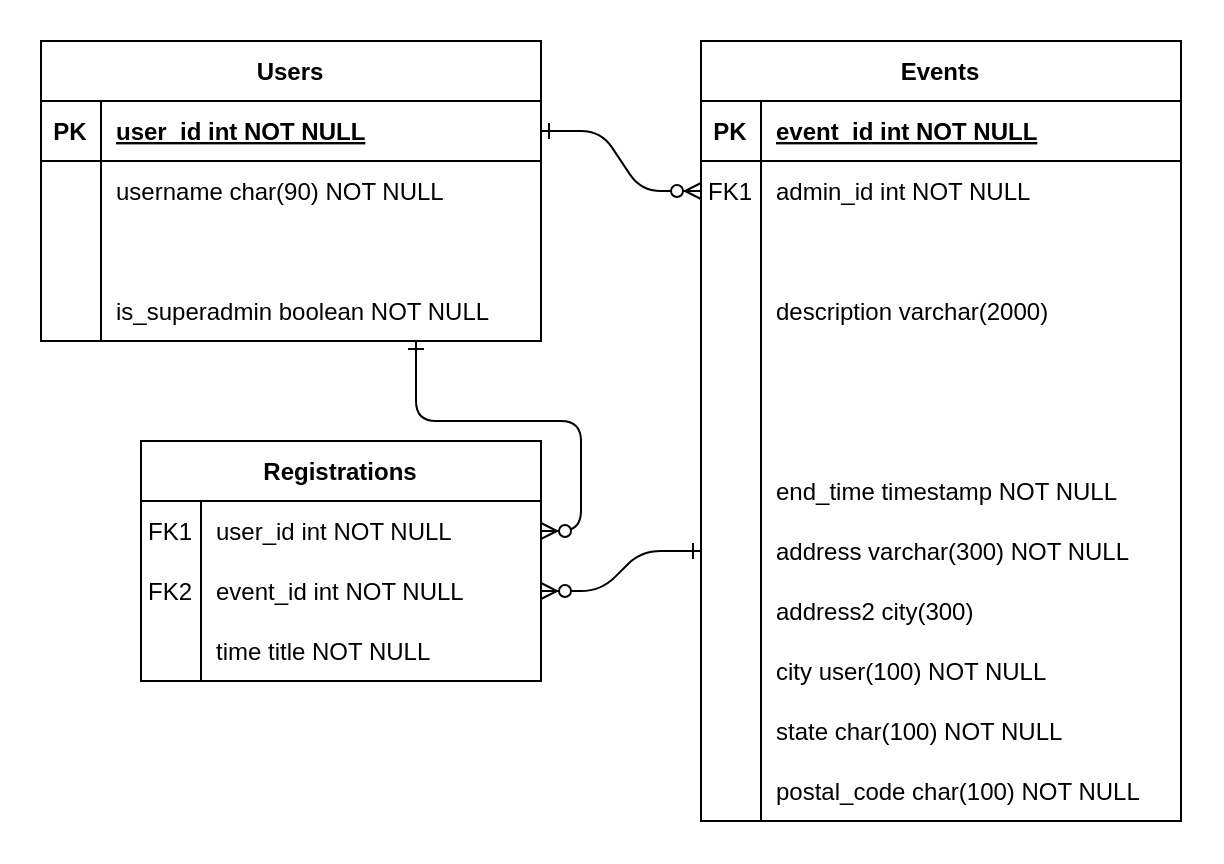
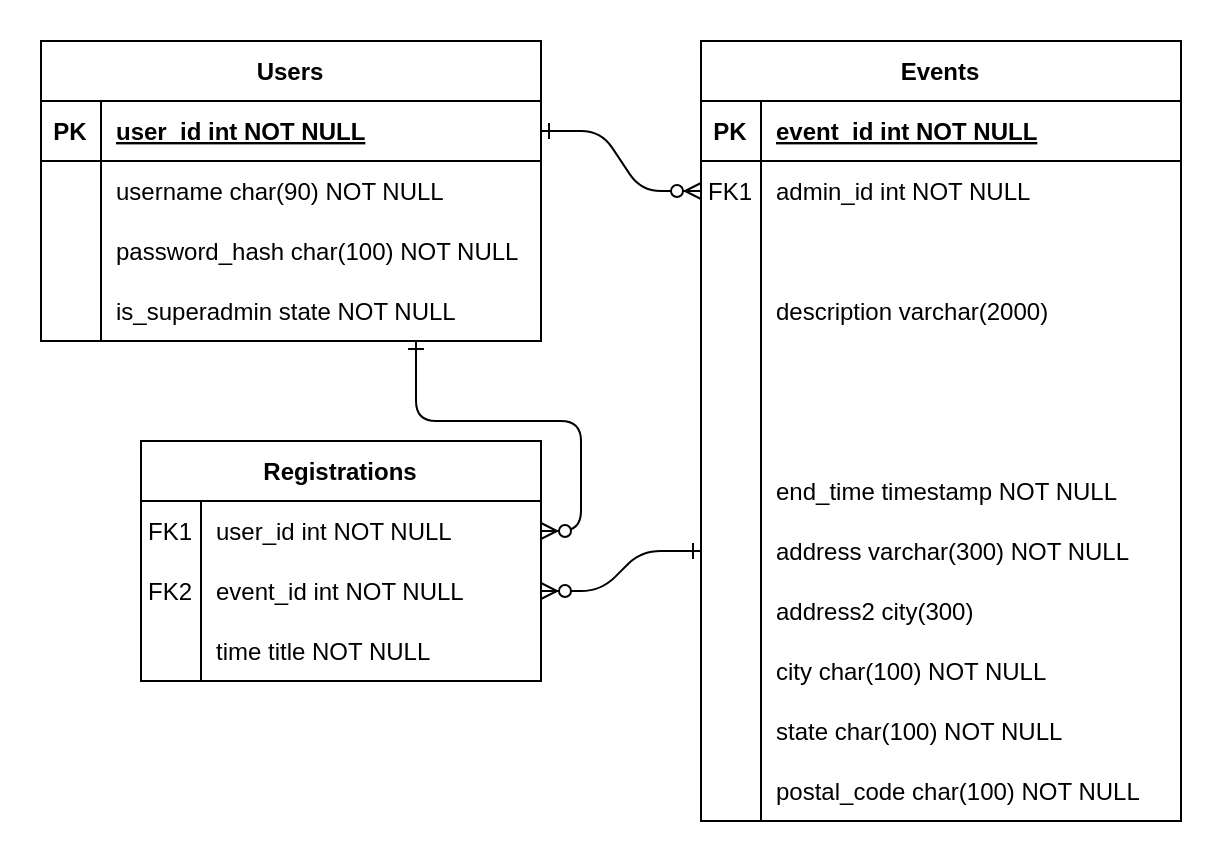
none -> (321, 251)
(299, 312) -> (289, 312)
(918, 672) -> (918, 672)
